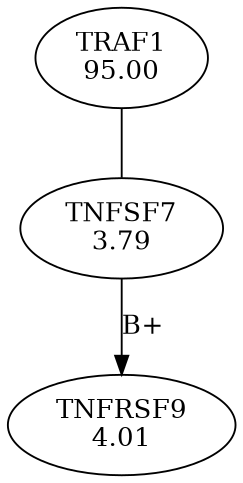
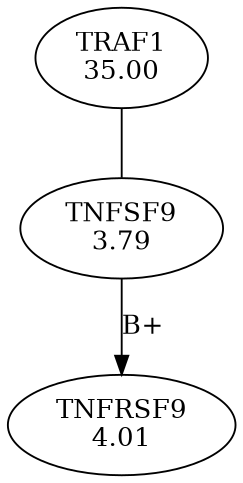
(122, 58) -> (122, 58)
(122, 228) -> (122, 228)
